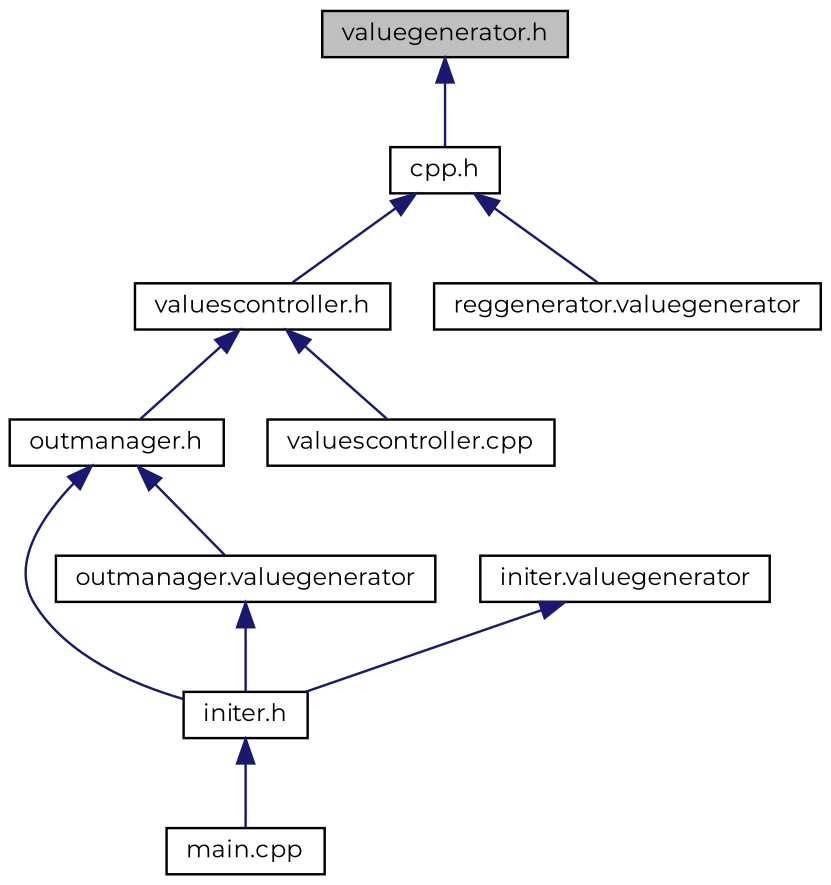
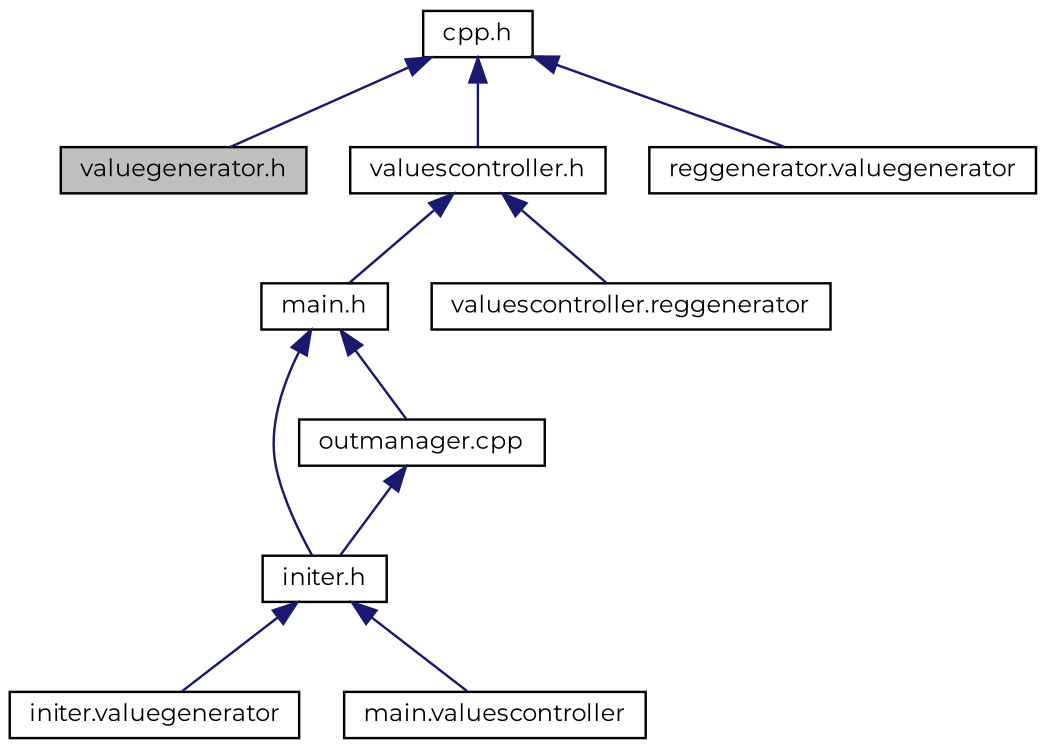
(445, 115) -> (320, 107)
(117, 443) -> (325, 306)
(411, 443) -> (631, 306)
(246, 579) -> (422, 443)
(424, 651) -> (230, 654)
(246, 851) -> (495, 715)
